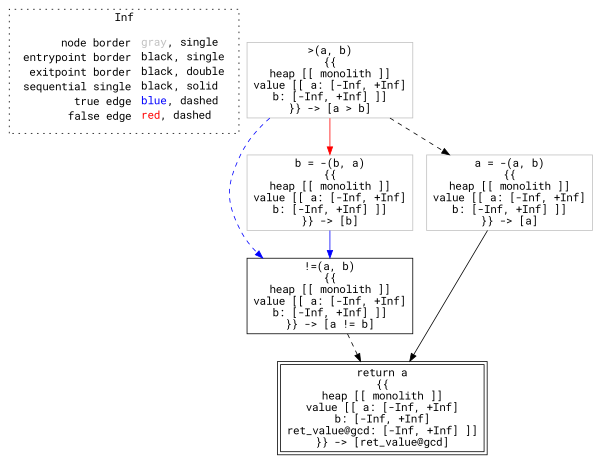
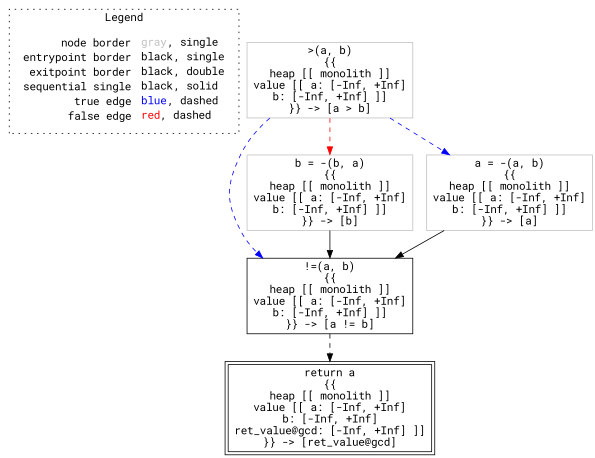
(124, 18) -> (124, 18)
(330, 132) -> (330, 132)
(416, 134) -> (416, 134)
(330, 240) -> (330, 240)
(451, 293) -> (423, 242)
